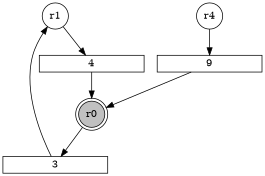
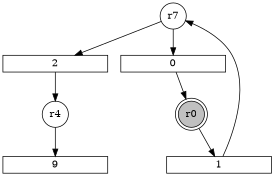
(55, 16) -> (173, 16)
none -> (55, 64)
(92, 64) -> (173, 64)
(152, 88) -> none
(55, 165) -> (219, 165)
